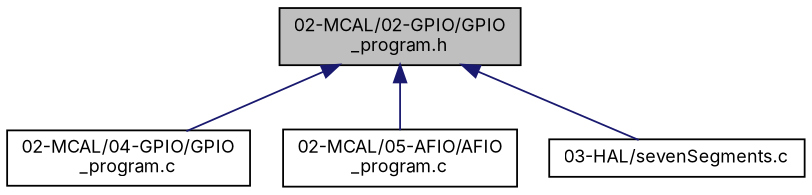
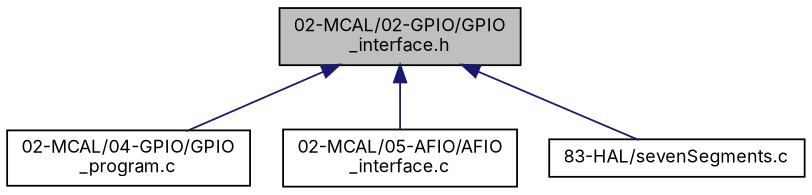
(400, 37) -> (400, 37)
(400, 158) -> (400, 158)
(677, 158) -> (677, 158)
